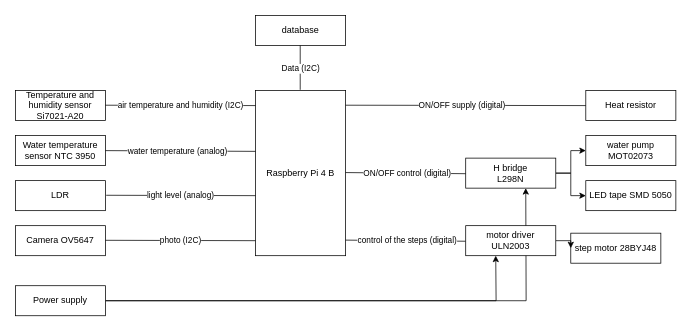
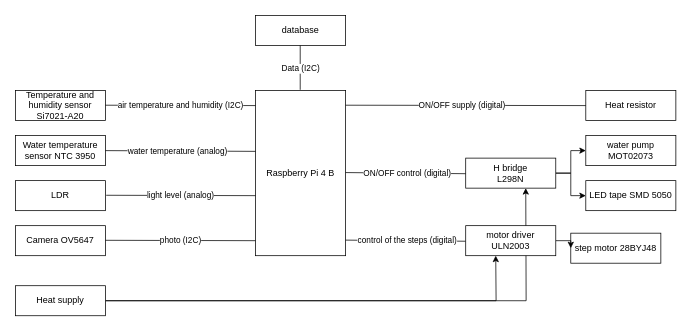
(60, 300) -> (60, 300)
